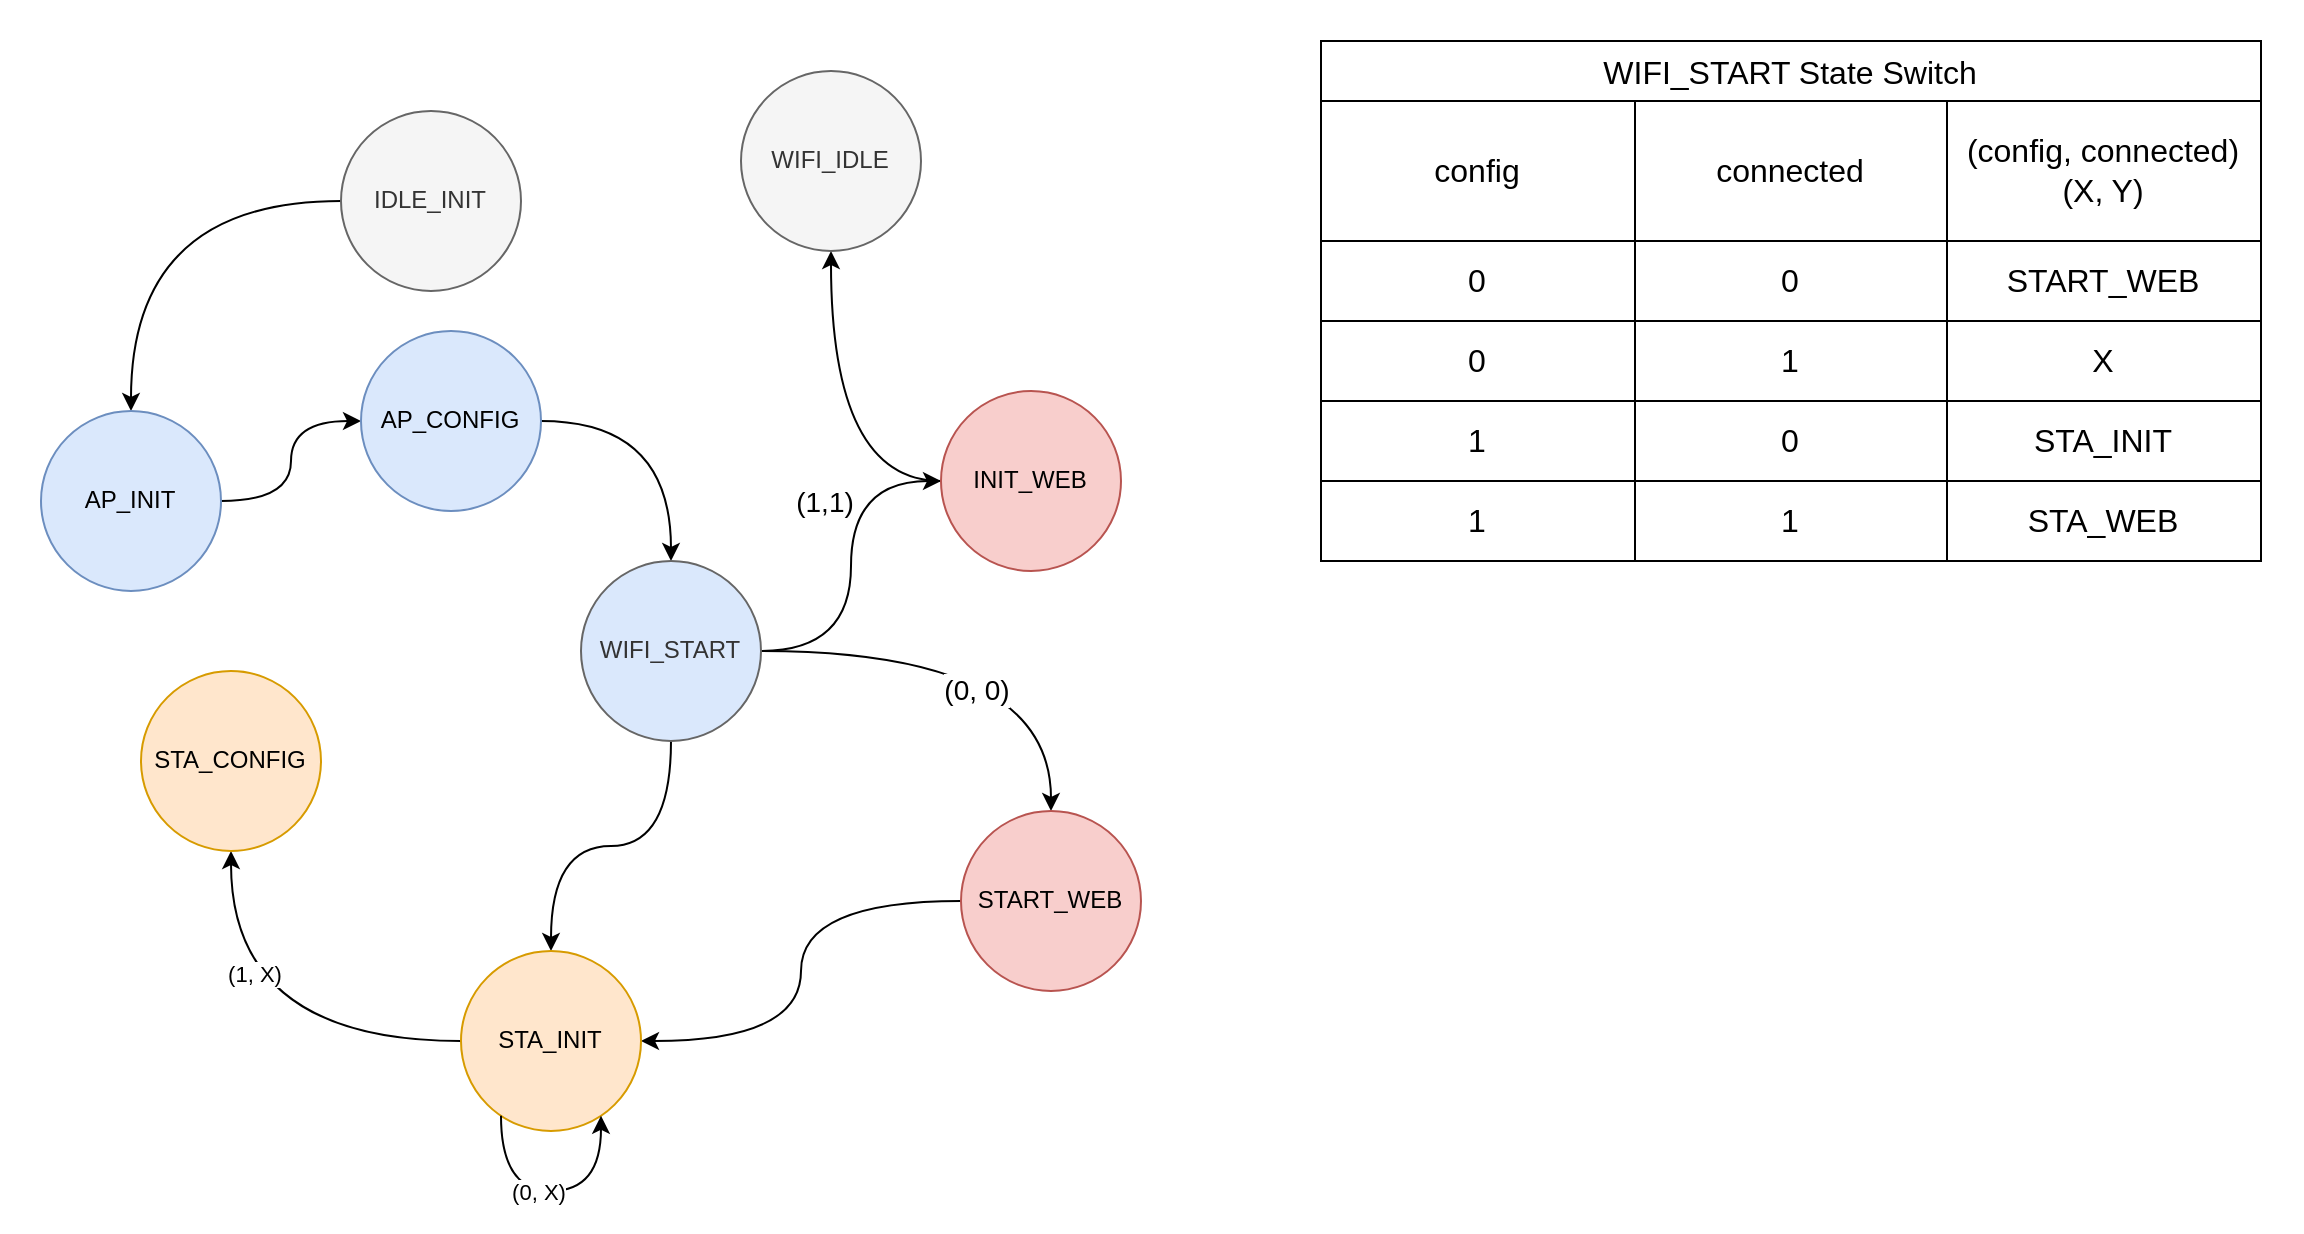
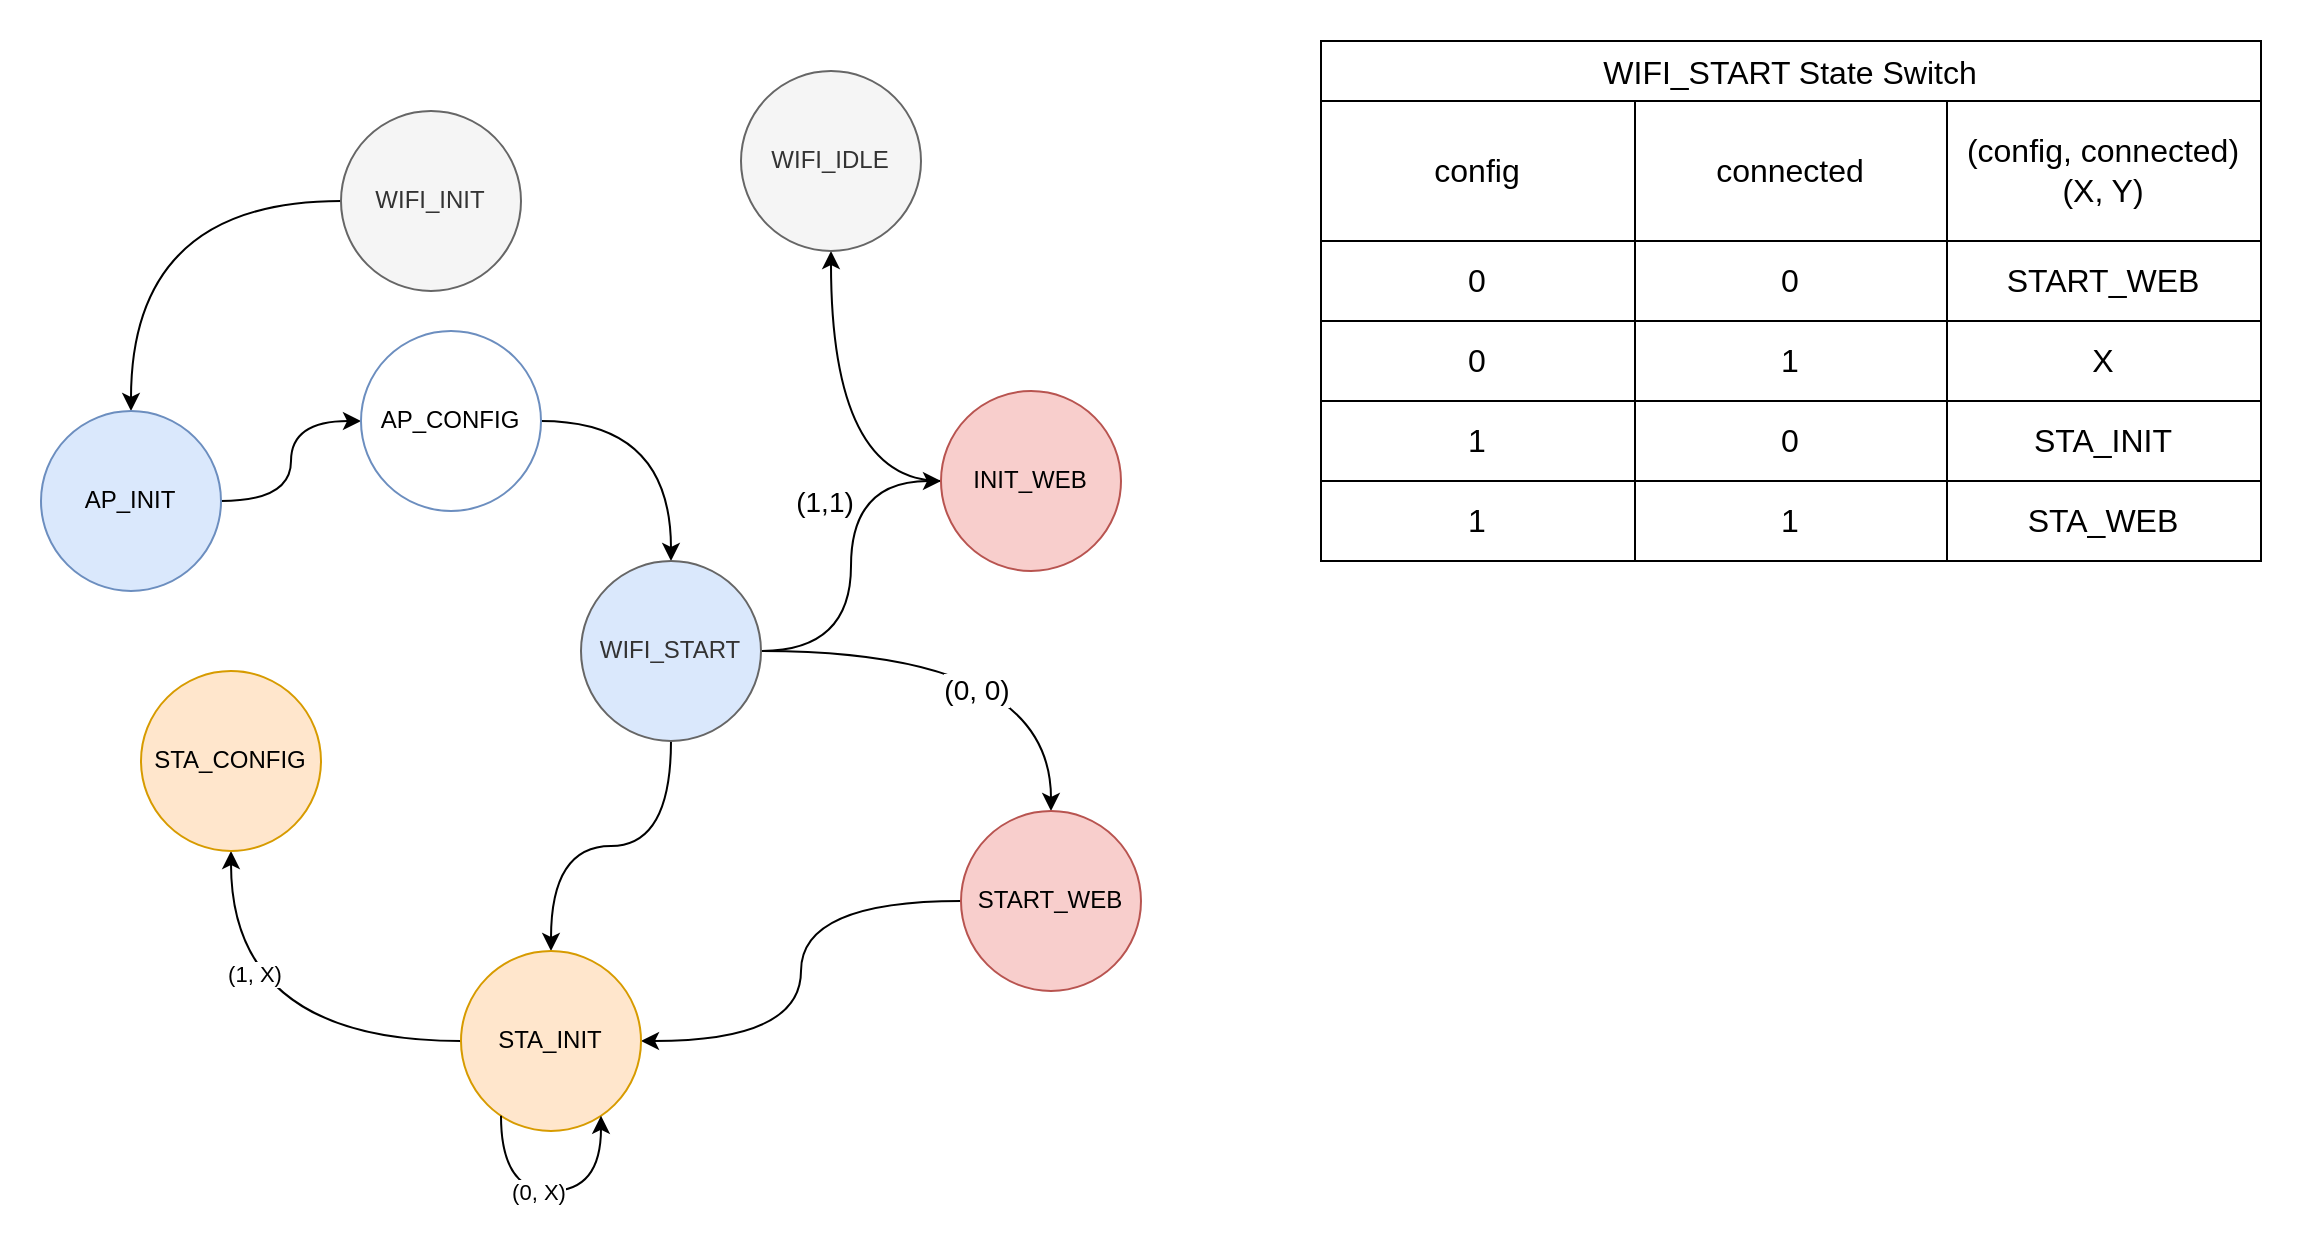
(431, 201) -> (431, 201)
(451, 421) -> (451, 421)
